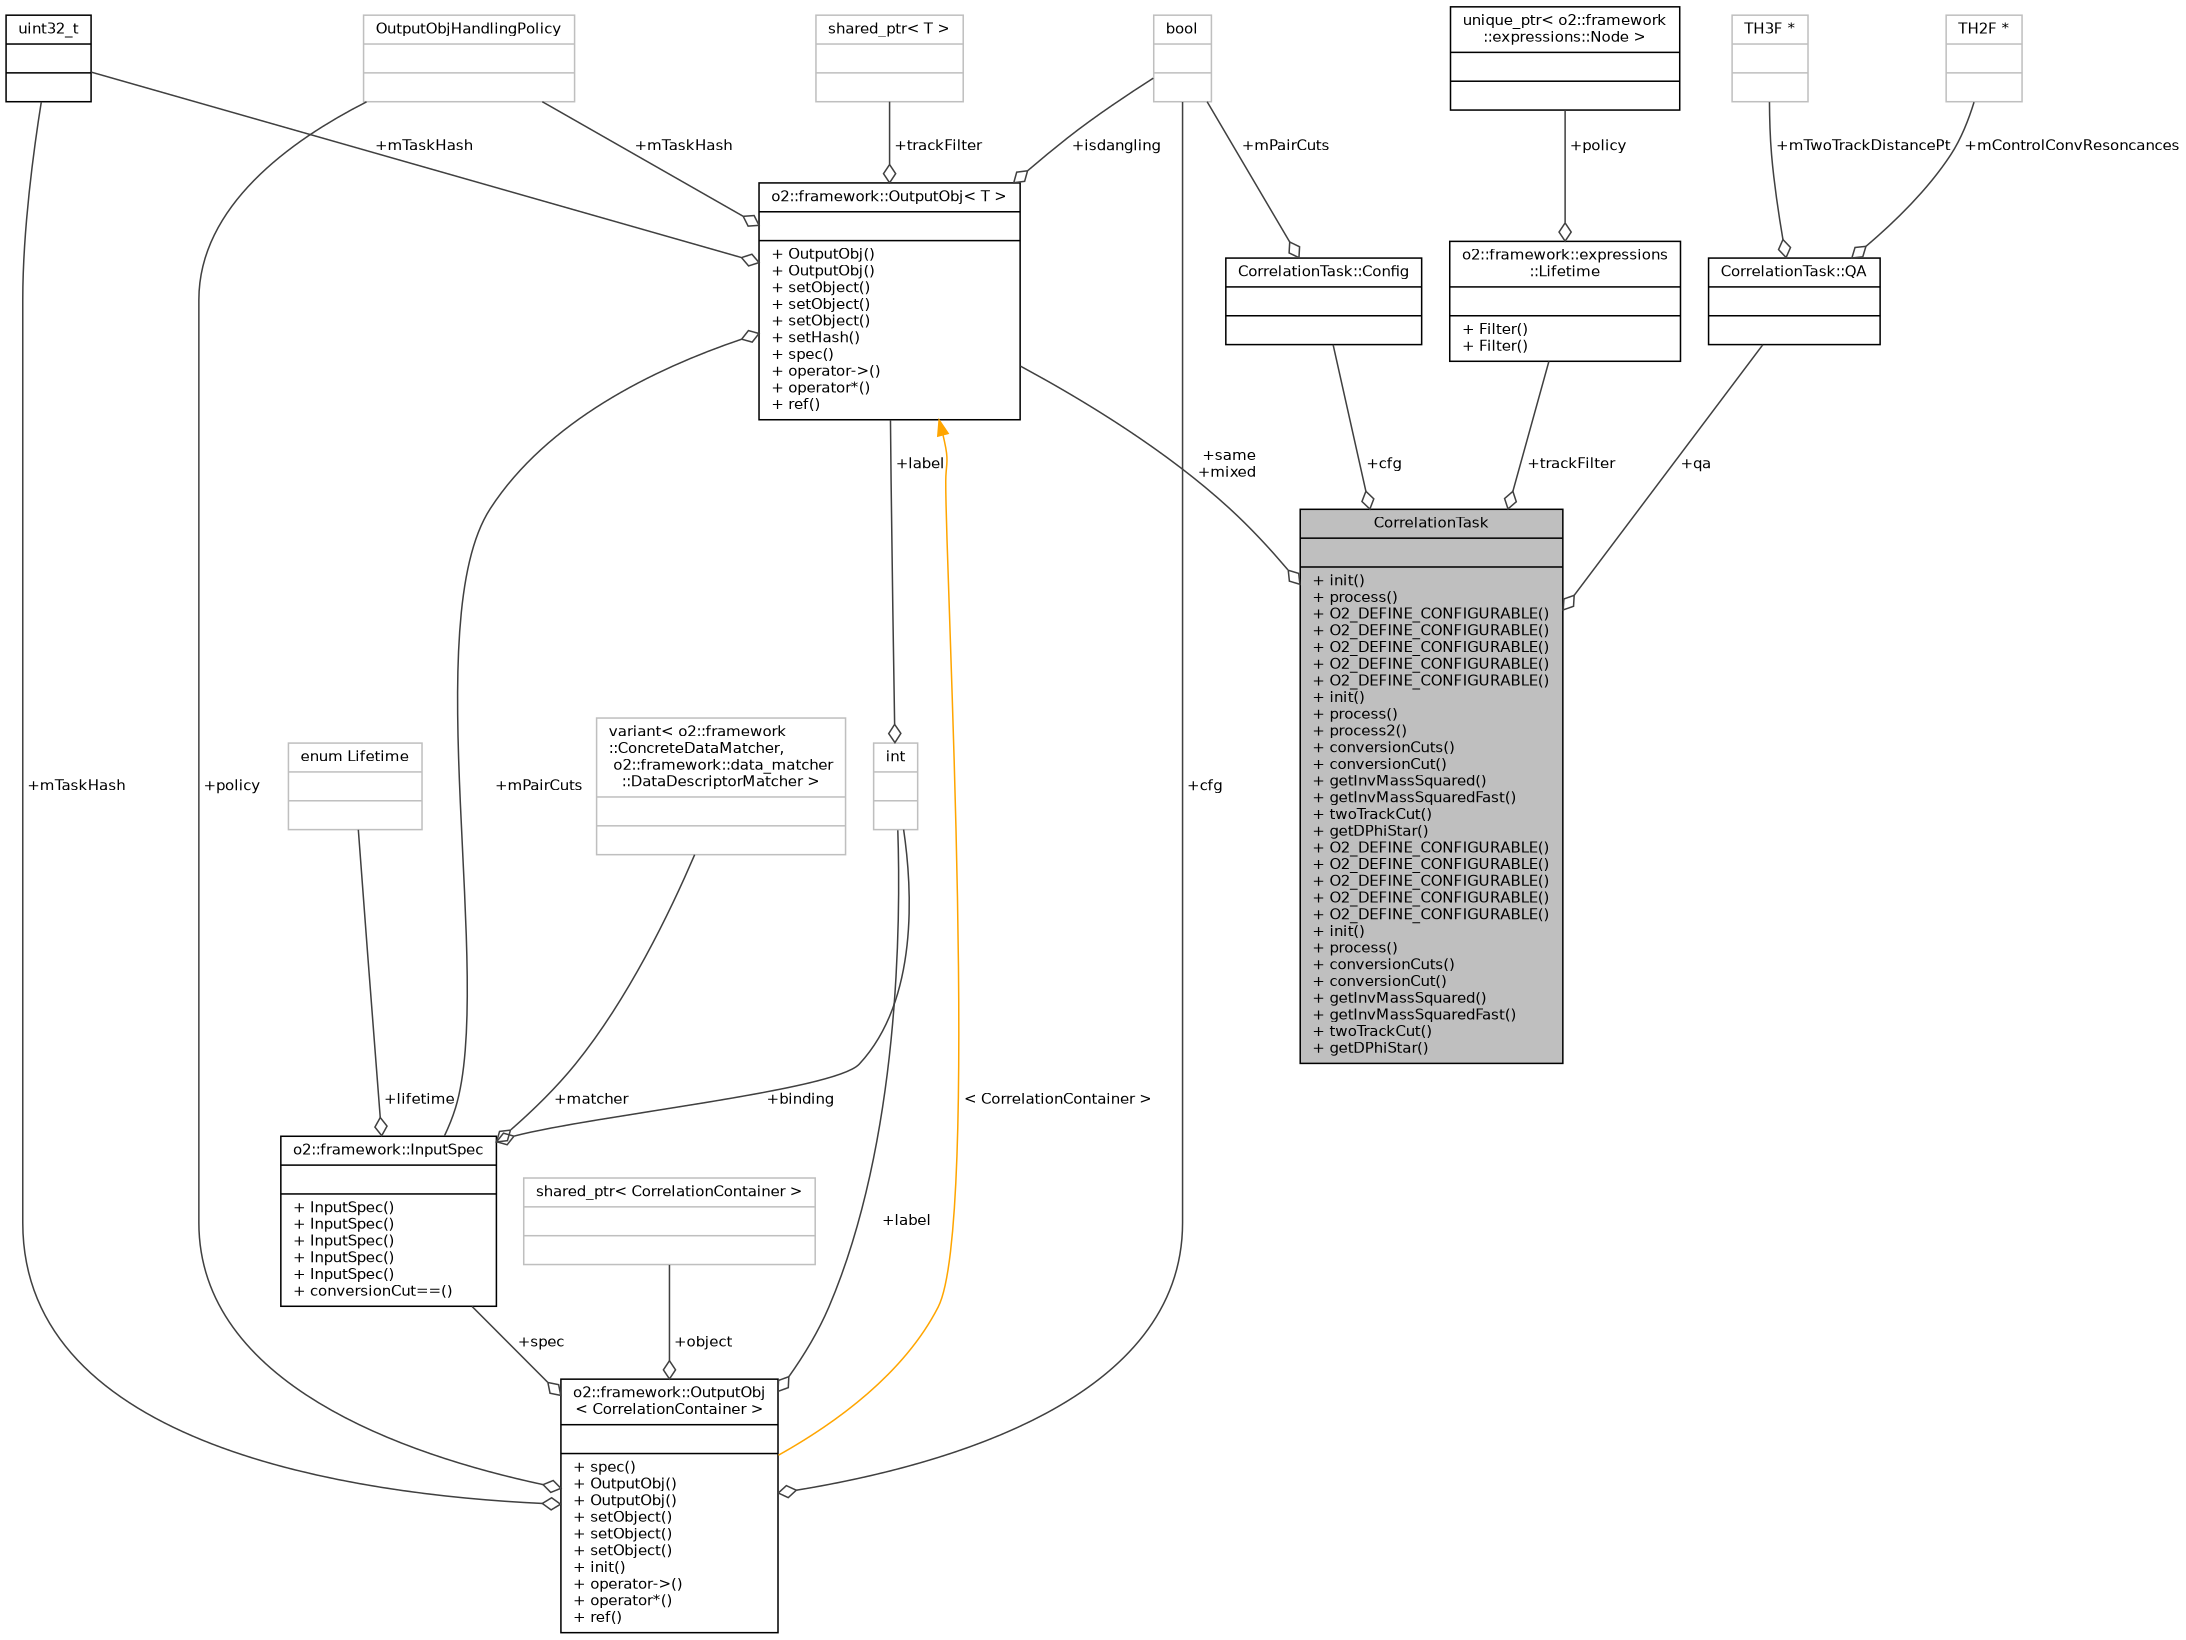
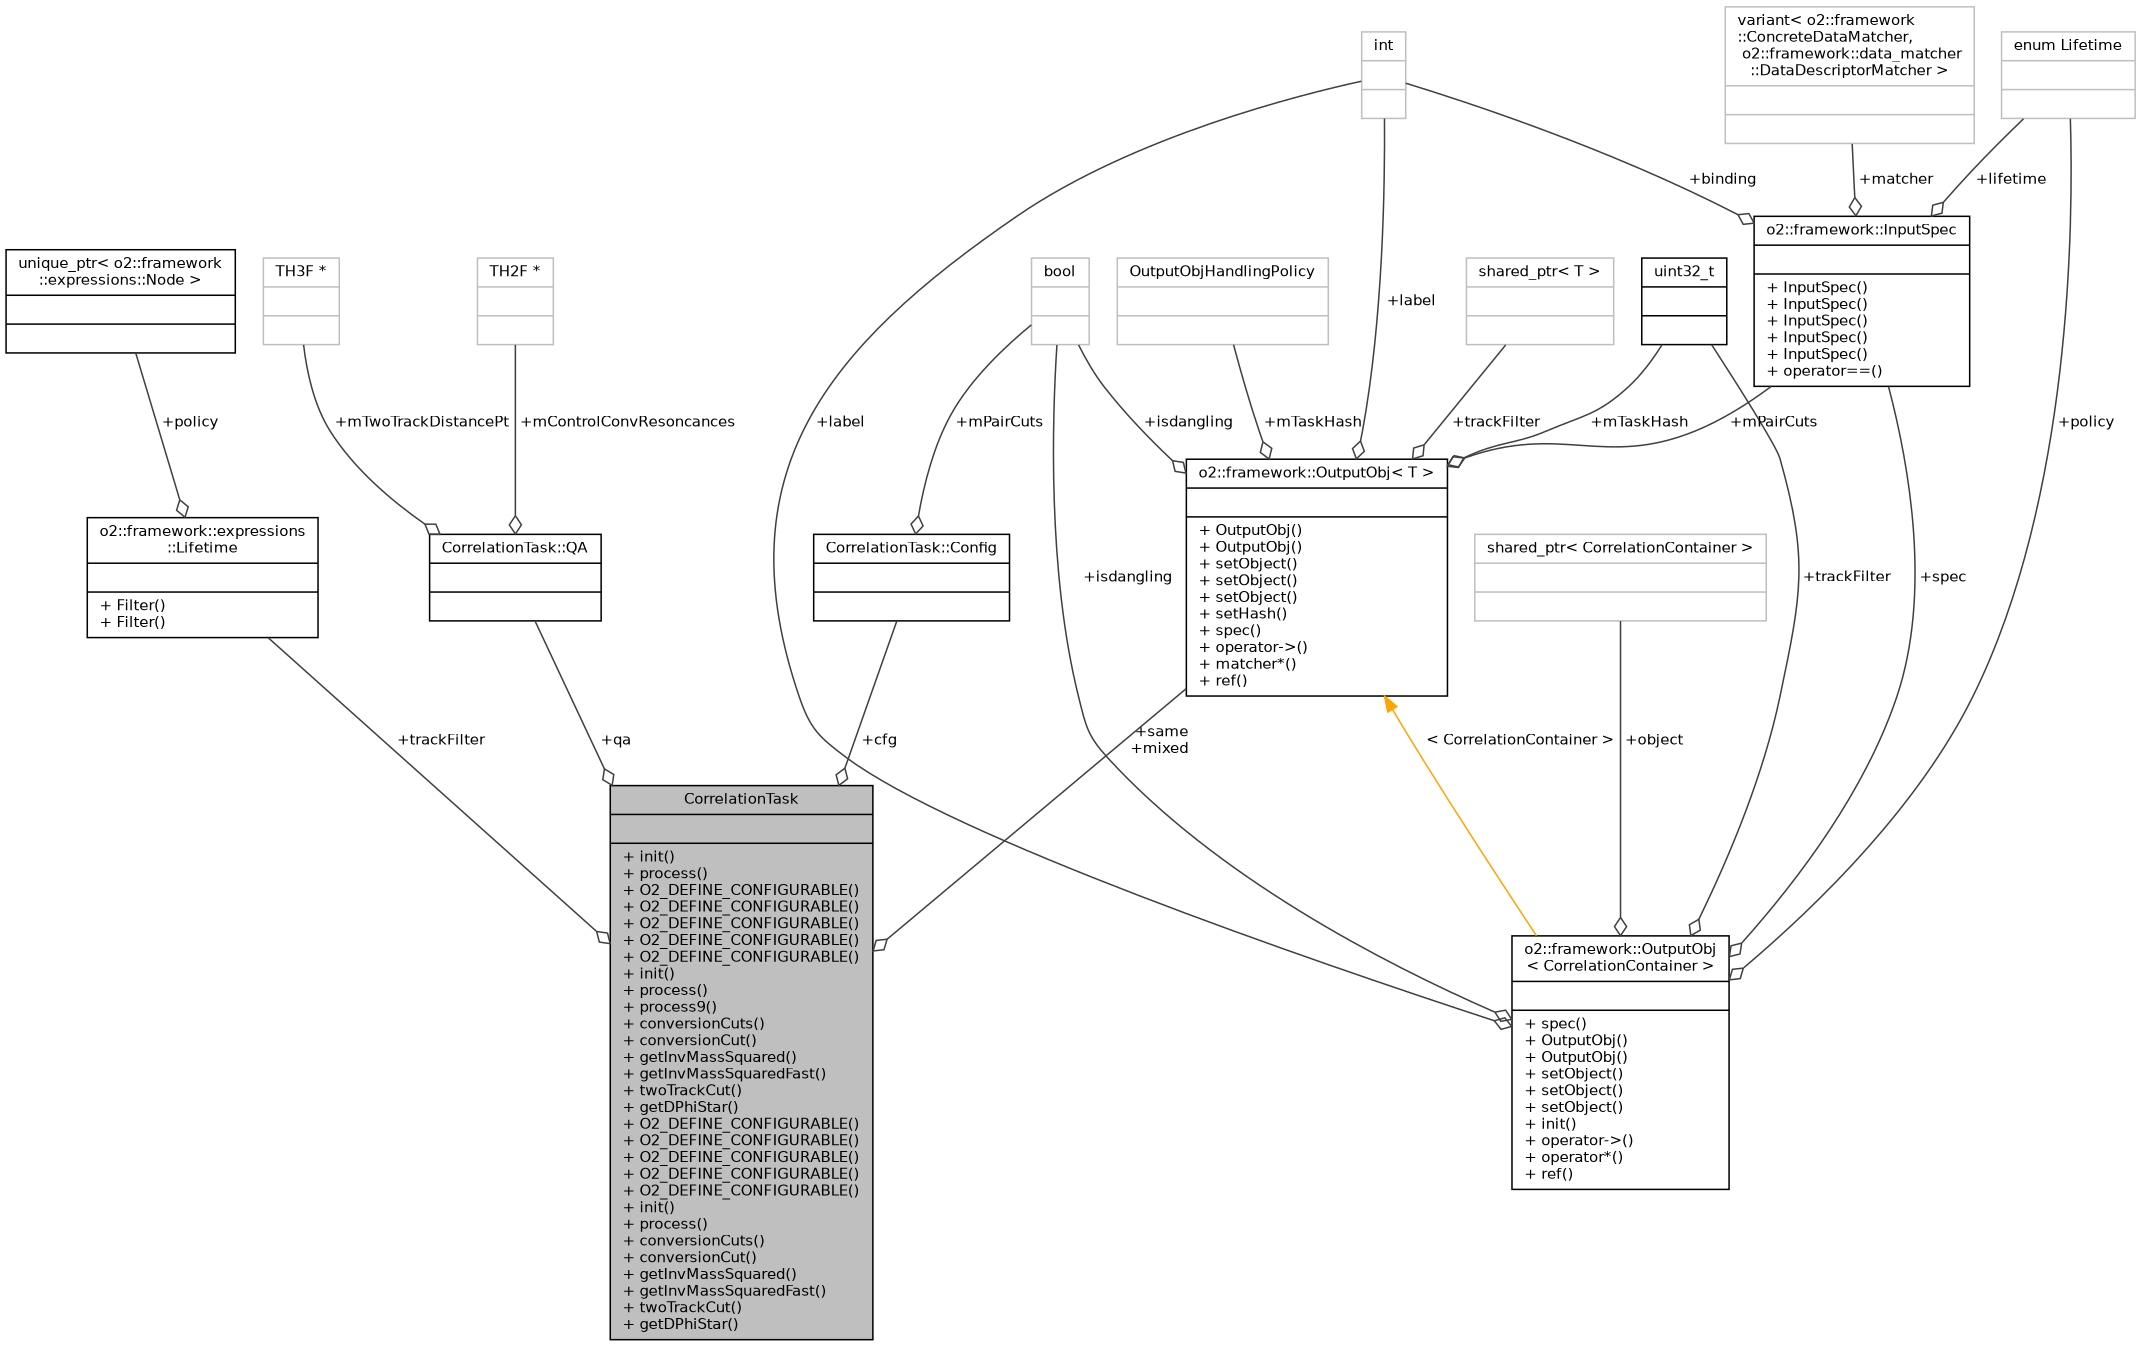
(821, 388) -> (1248, 664)
(892, 572) -> (1380, 280)
(1360, 731) -> (670, 1007)
(74, 786) -> (1844, 578)
(1203, 786) -> (1126, 578)
(199, 858) -> (2015, 588)
(373, 1291) -> (1825, 371)
